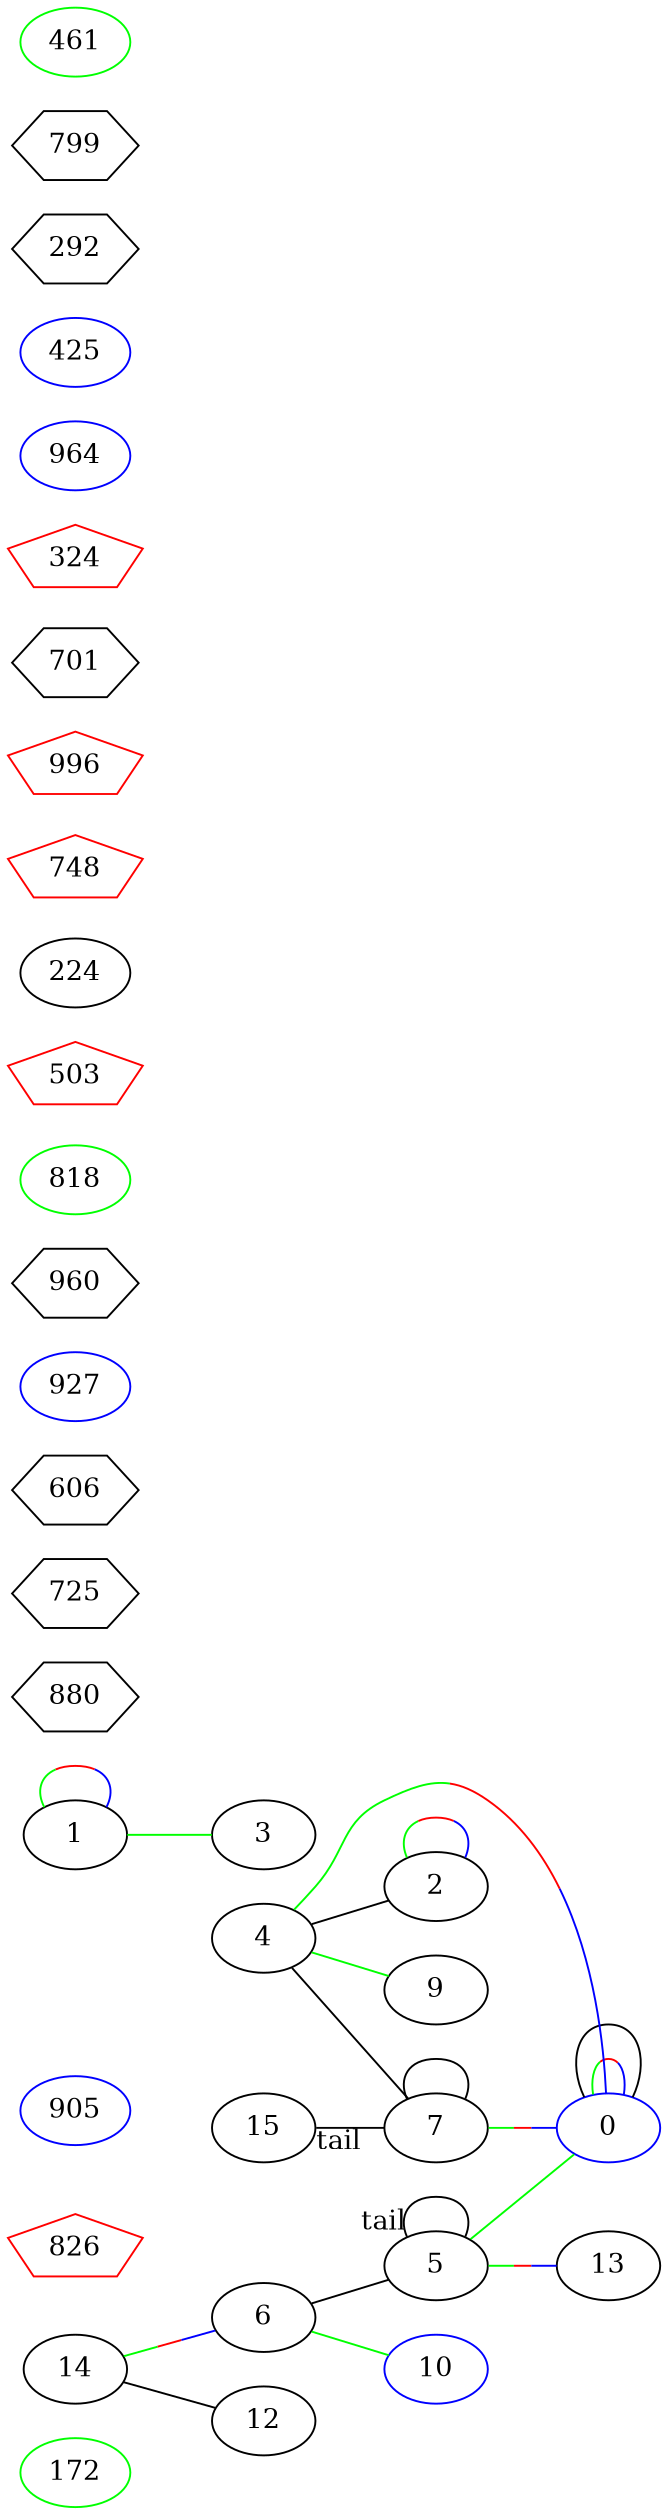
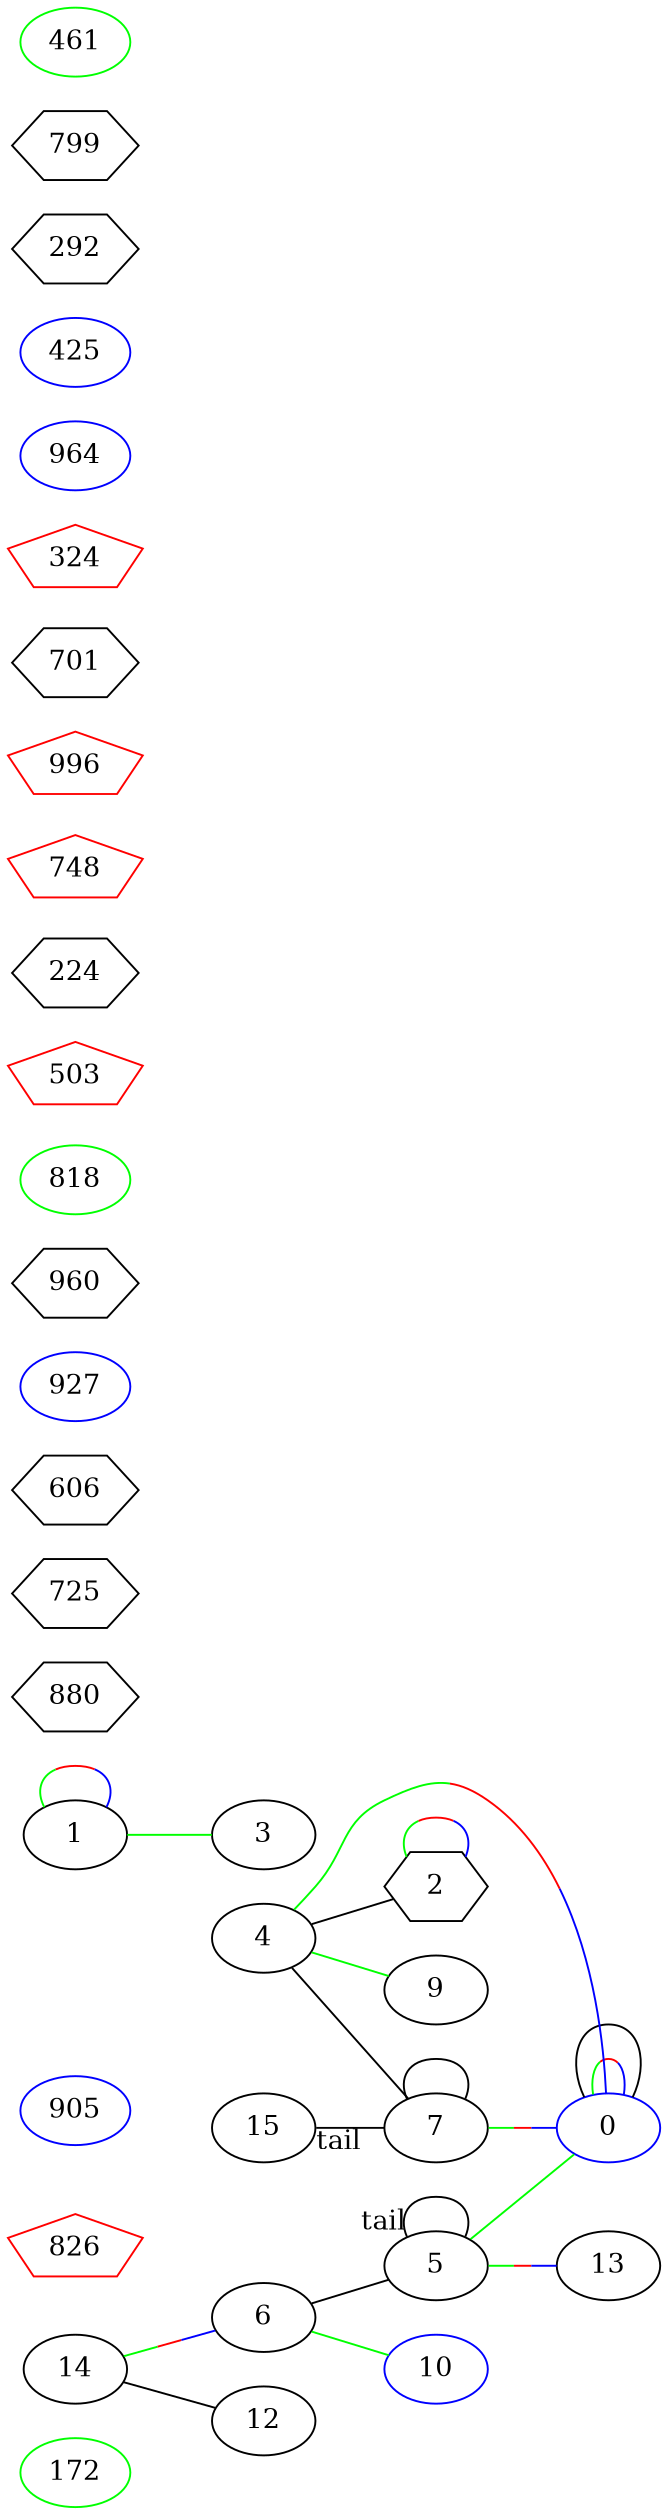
(75, 973) -> (75, 973)
(436, 1887) -> (436, 1887)
